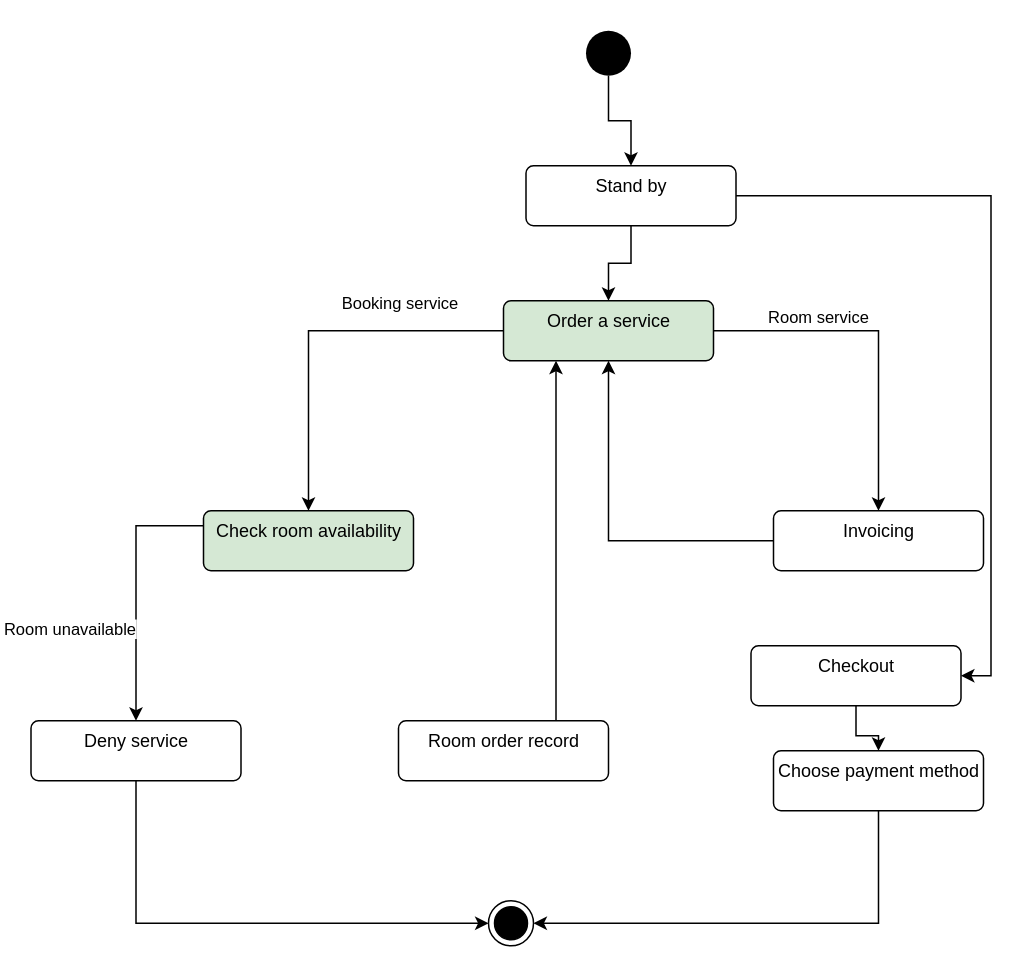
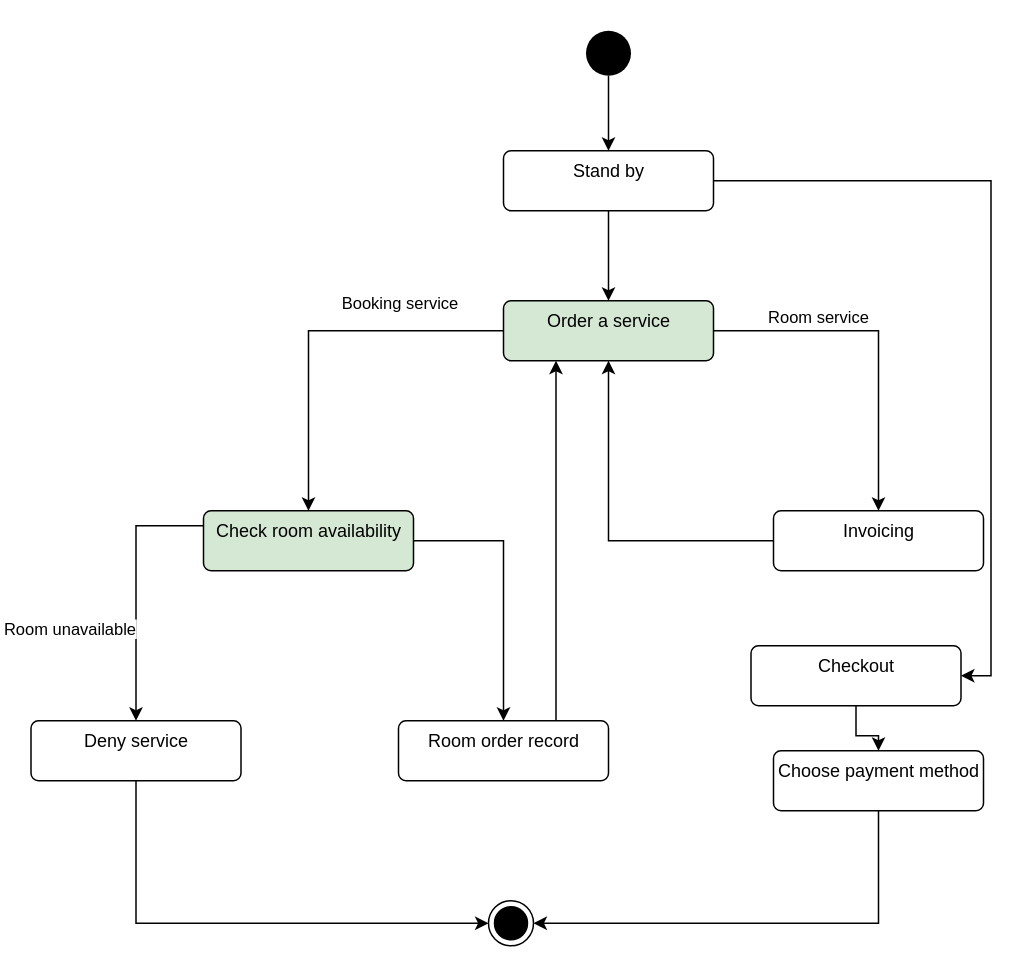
(631, 196) -> (608, 181)
none -> (503, 581)
